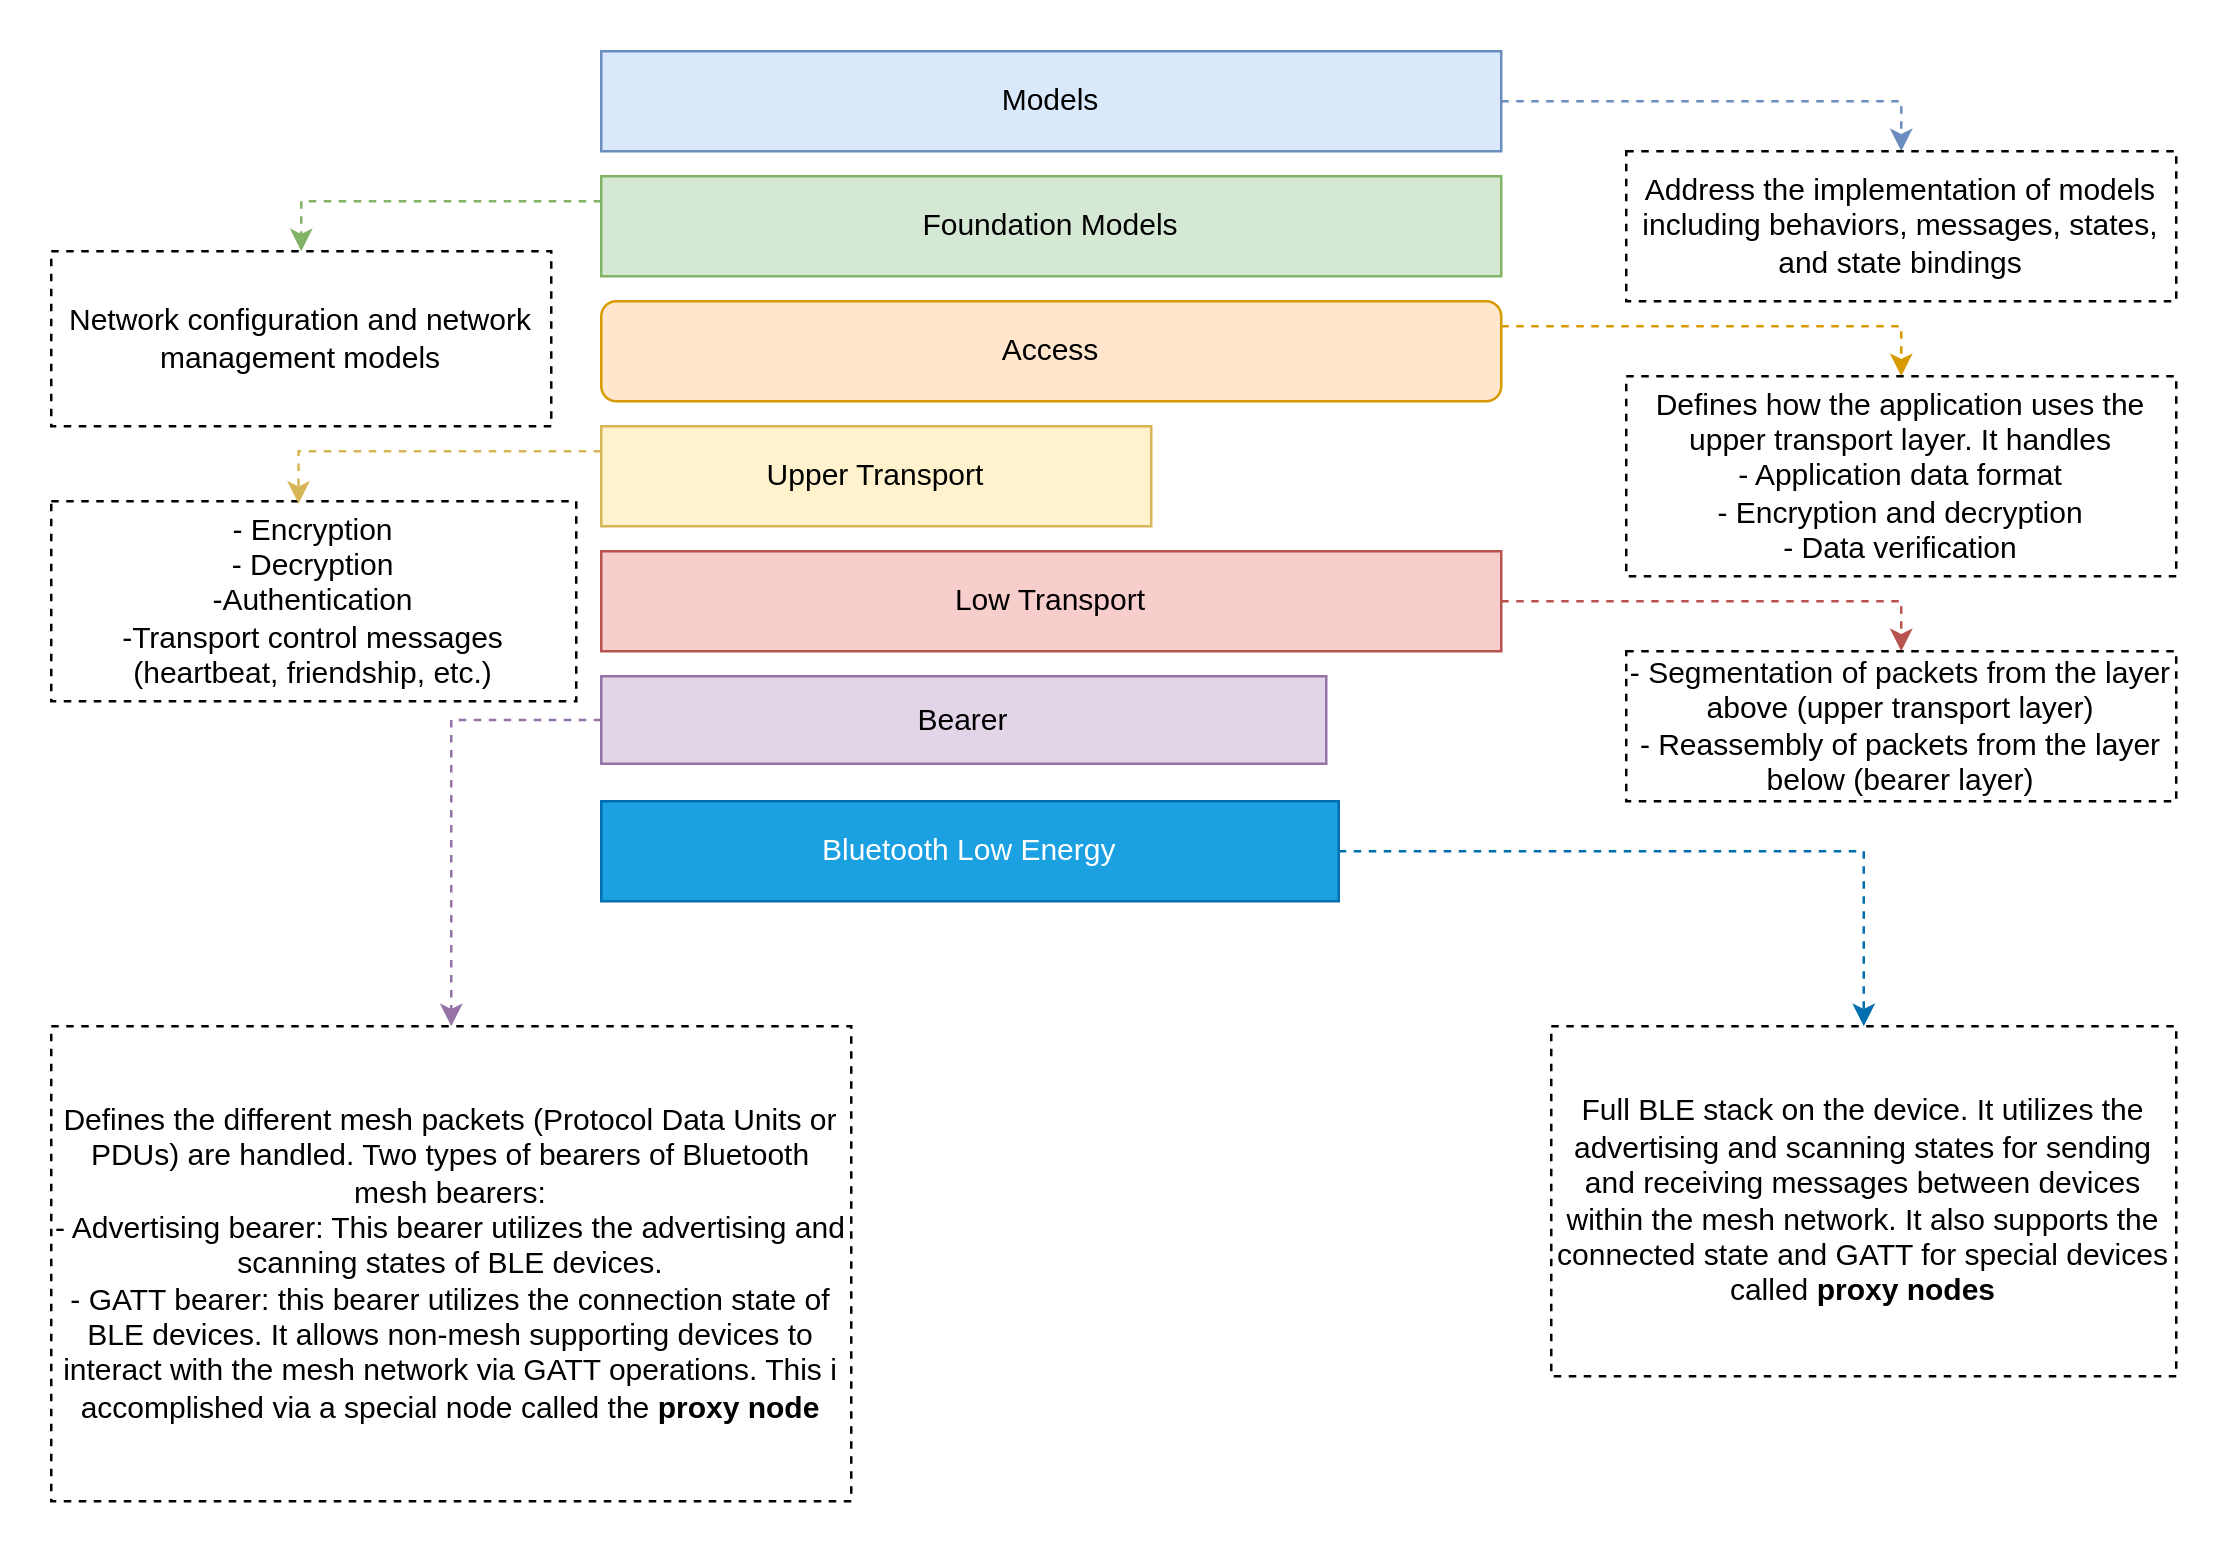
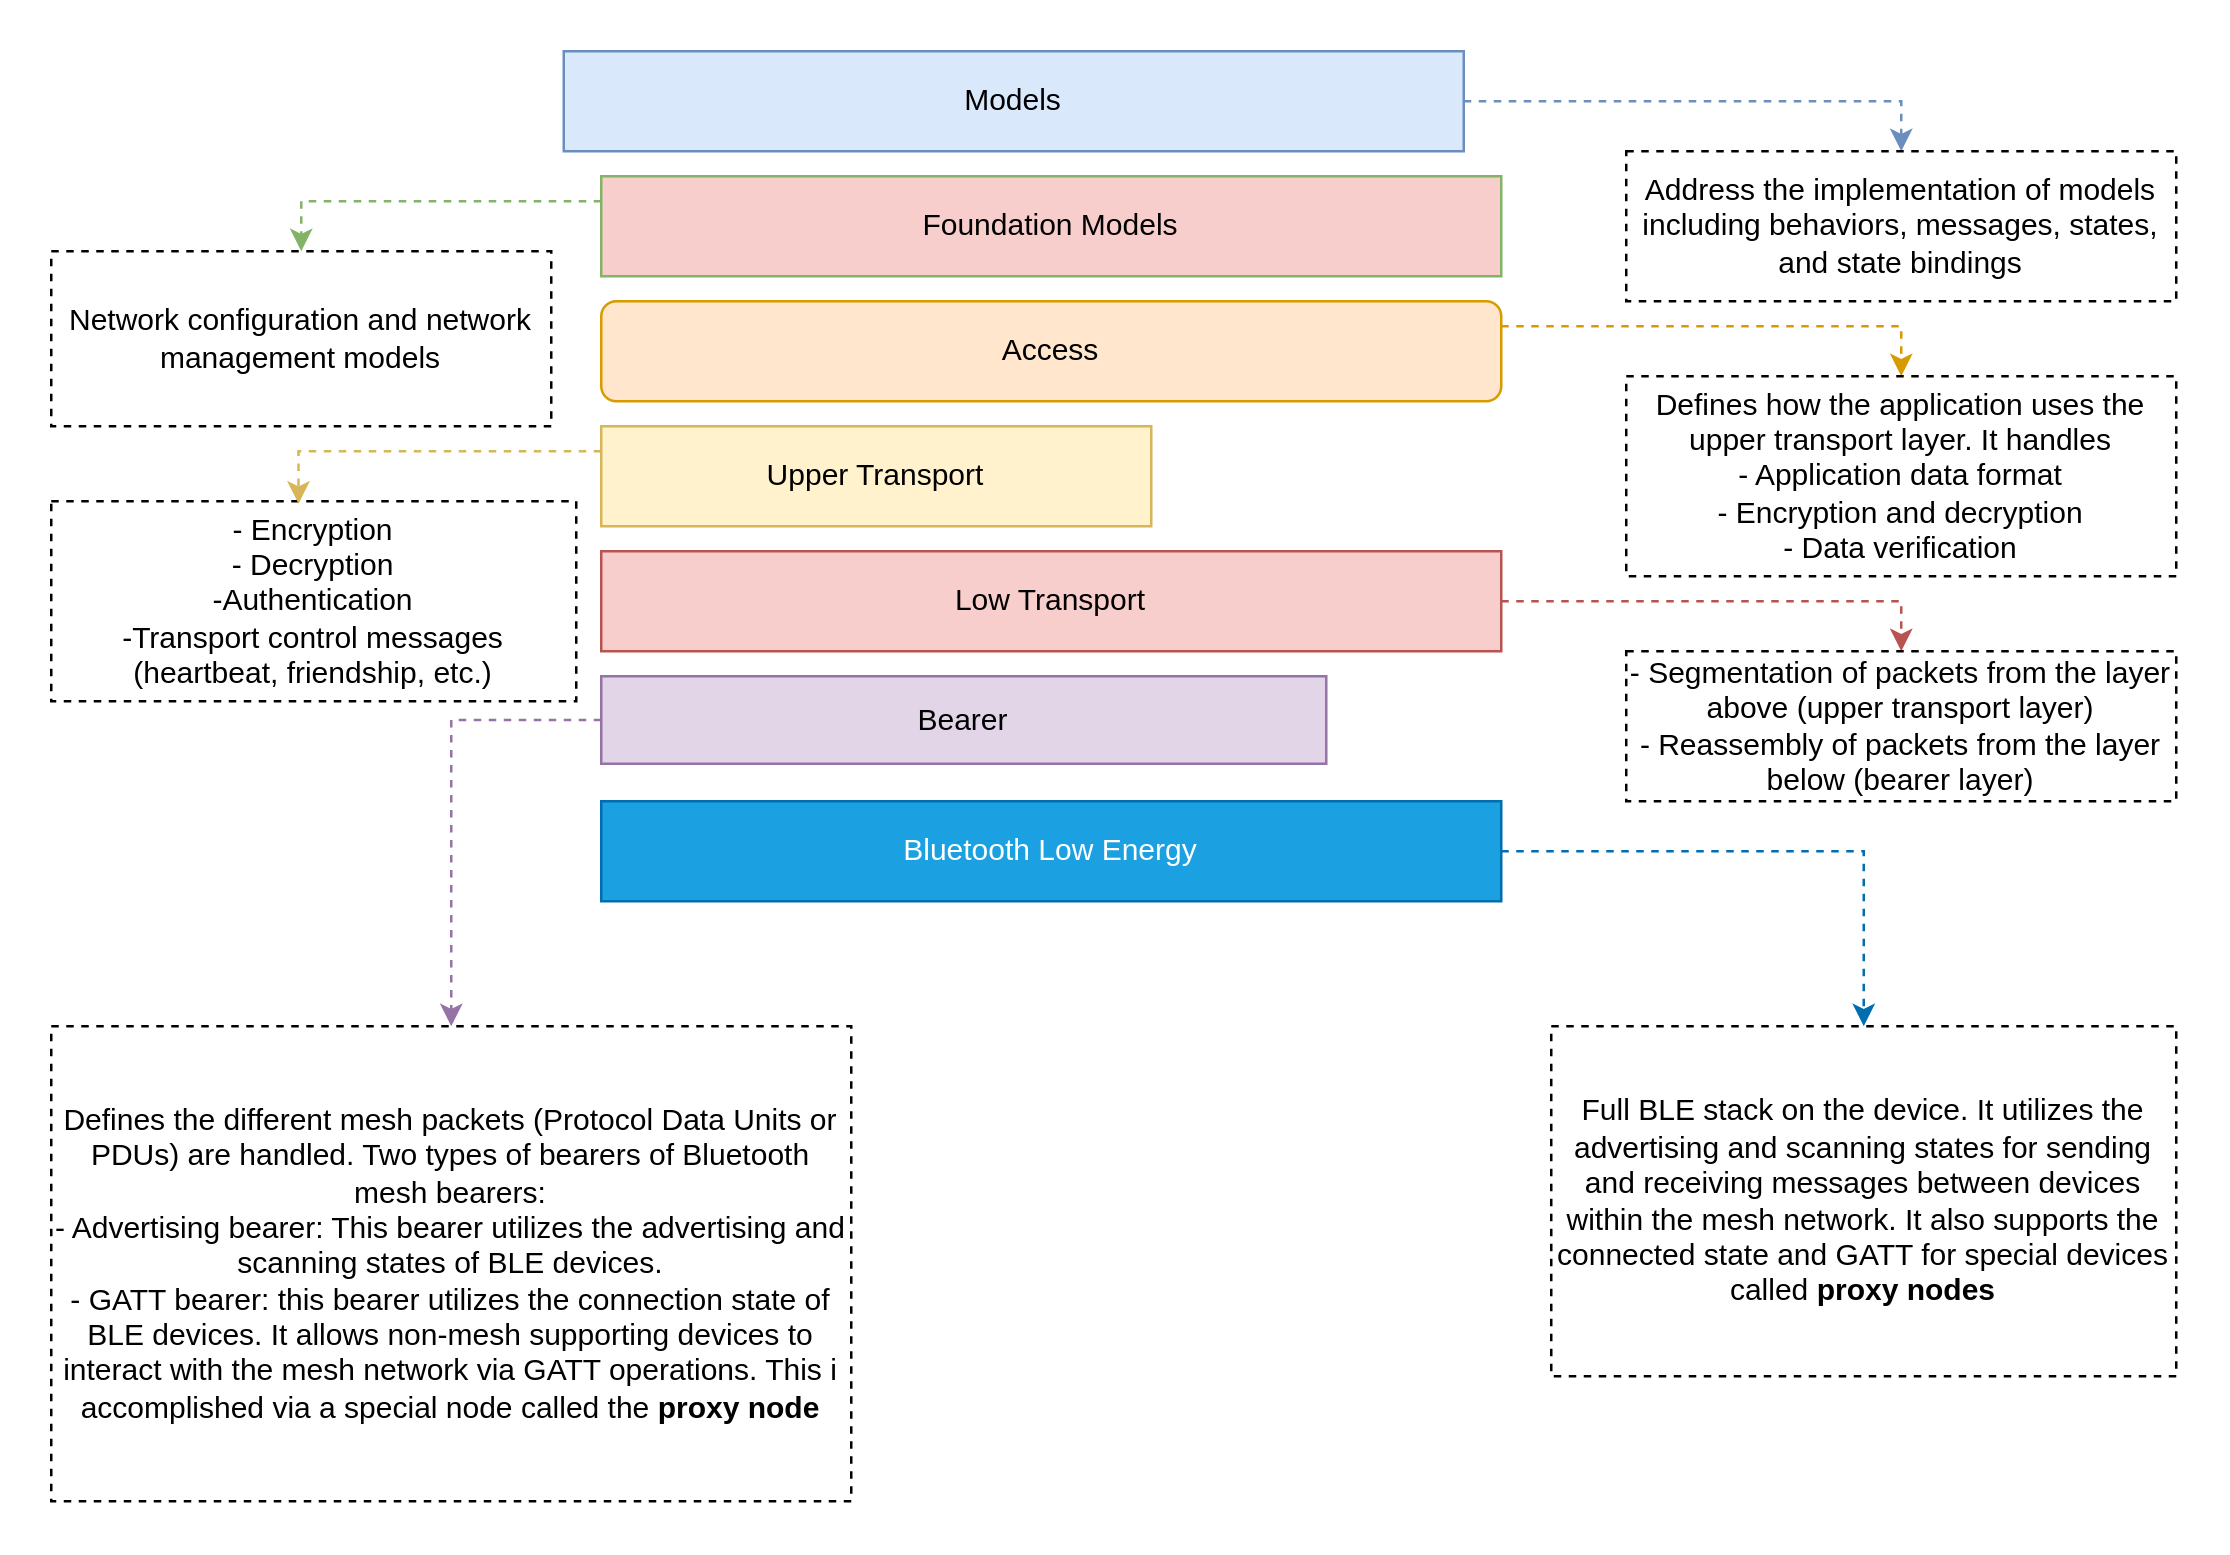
(1051, 101) -> (1014, 101)
(1051, 226) -> (1051, 226)
(970, 851) -> (1051, 851)
